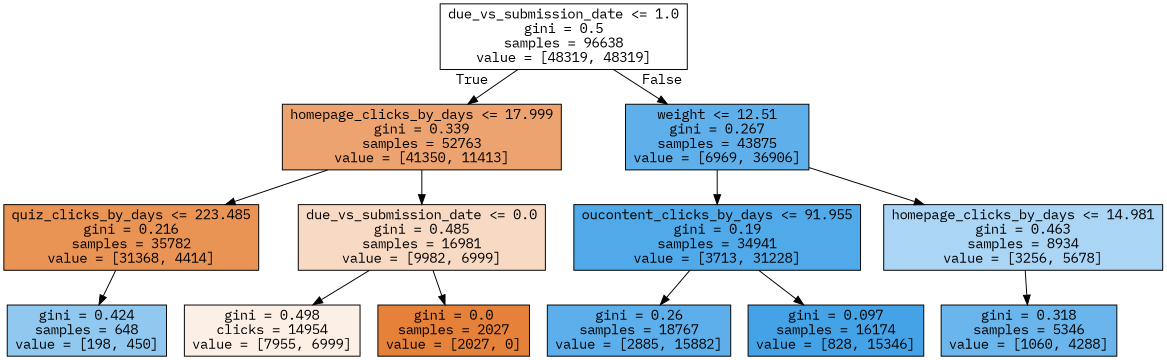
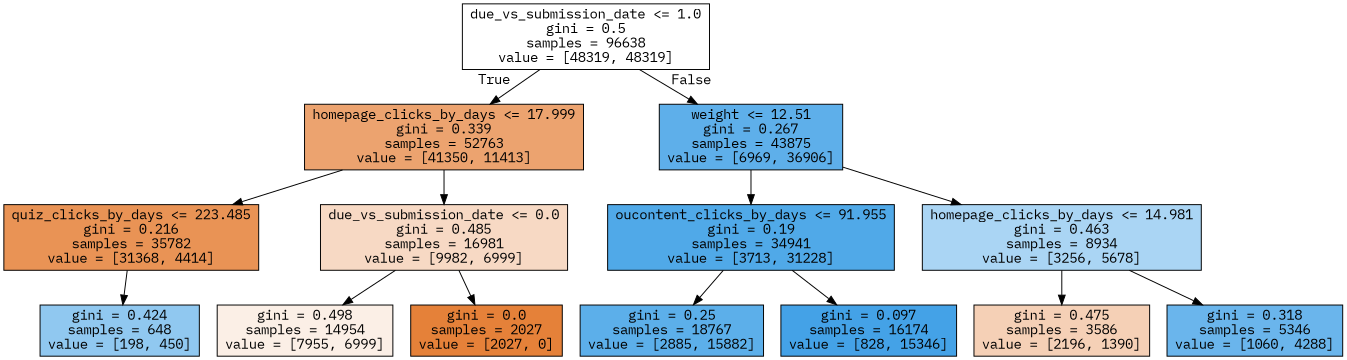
(272, 331) -> (305, 331)
(639, 331) -> (672, 331)
none -> (1062, 331)
